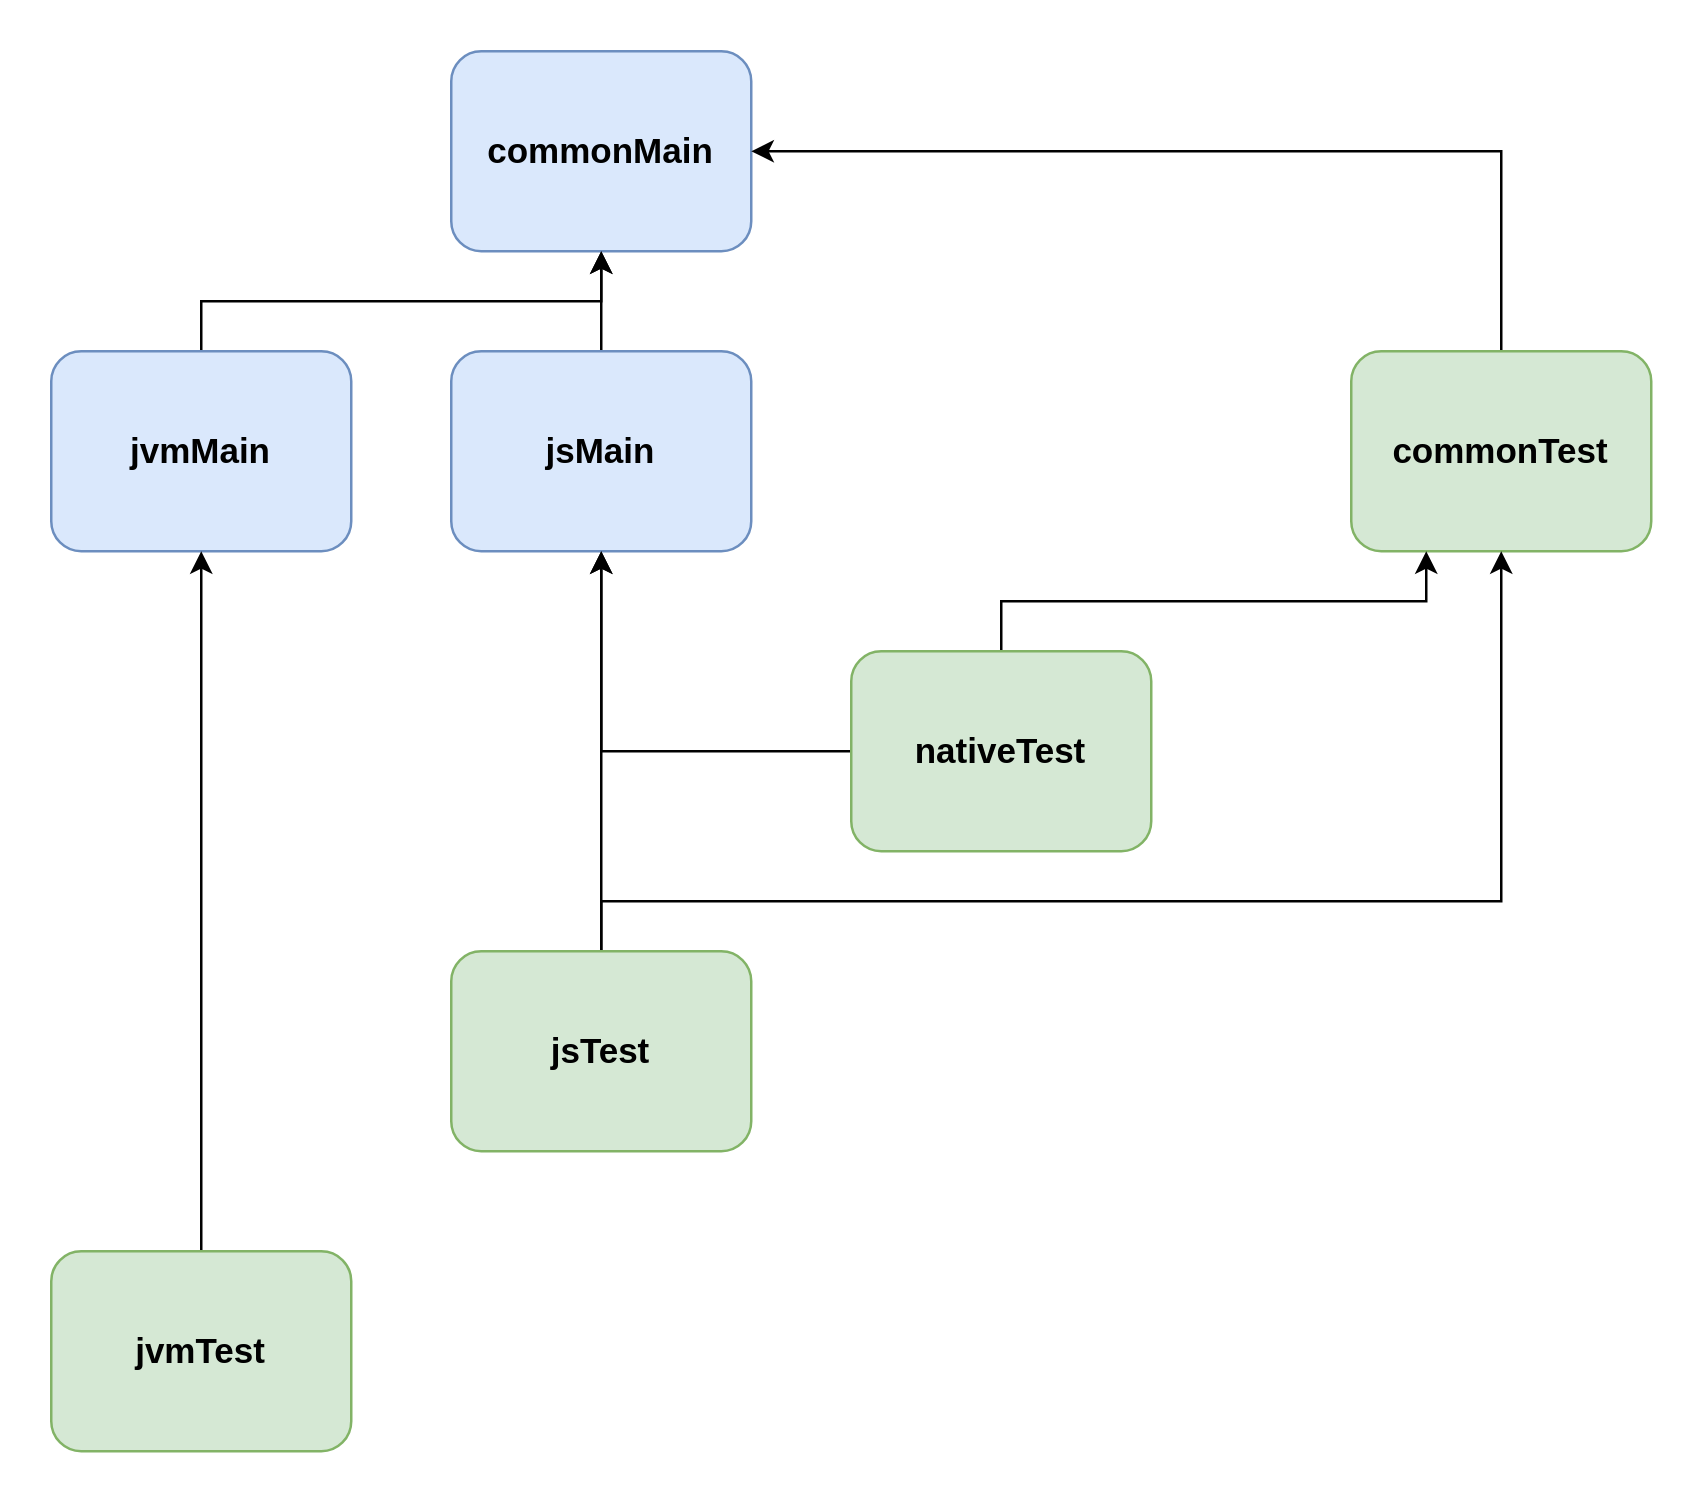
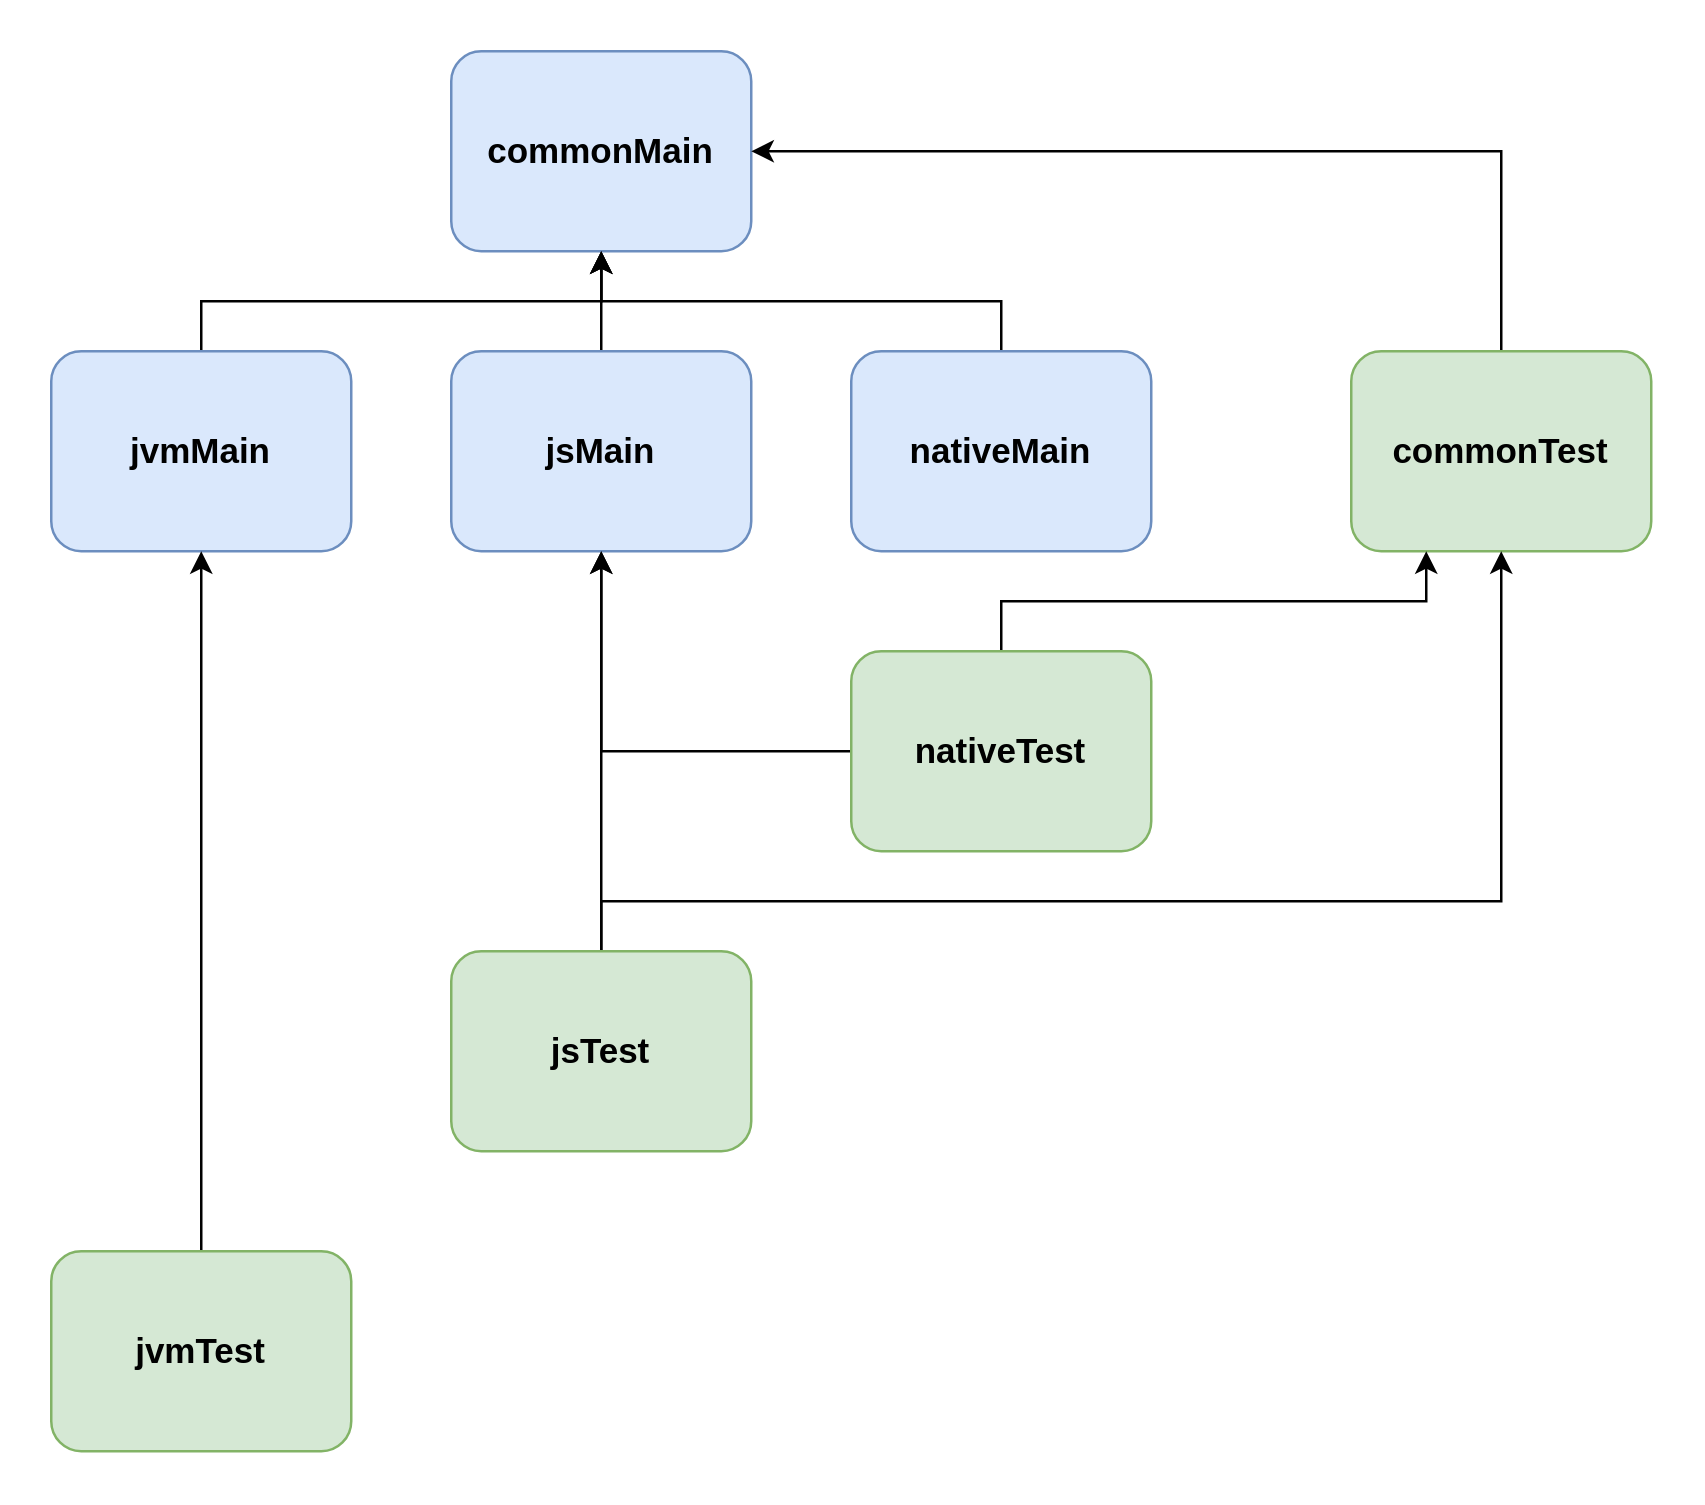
none -> (828, 301)
none -> (1001, 451)
